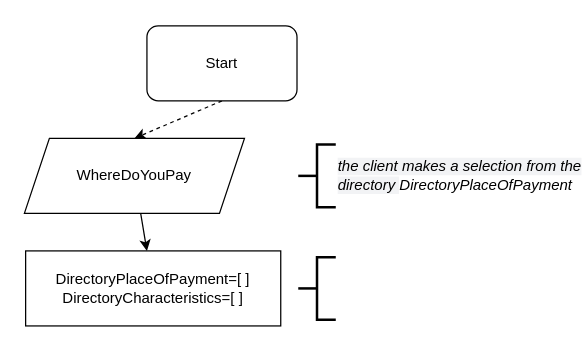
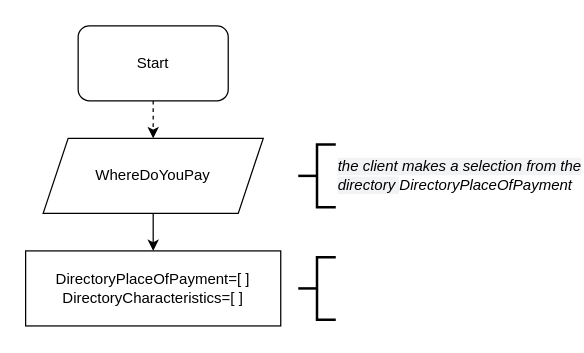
(222, 63) -> (153, 63)
(134, 176) -> (153, 176)
